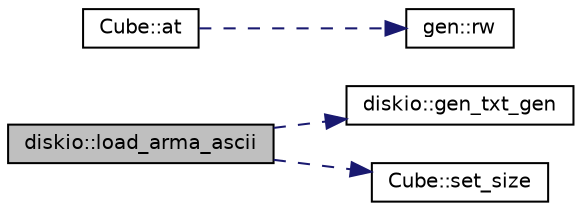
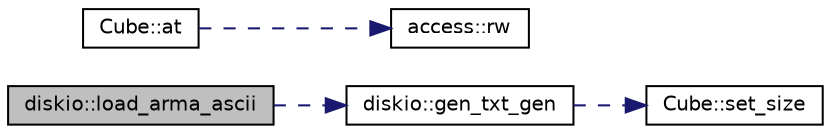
(460, 28) -> (460, 28)
(312, 165) -> (600, 105)
